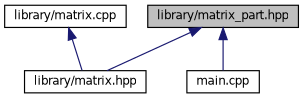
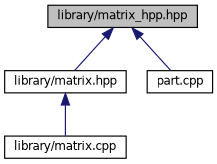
(223, 16) -> (123, 16)
(77, 55) -> (65, 121)
(223, 82) -> (180, 82)
